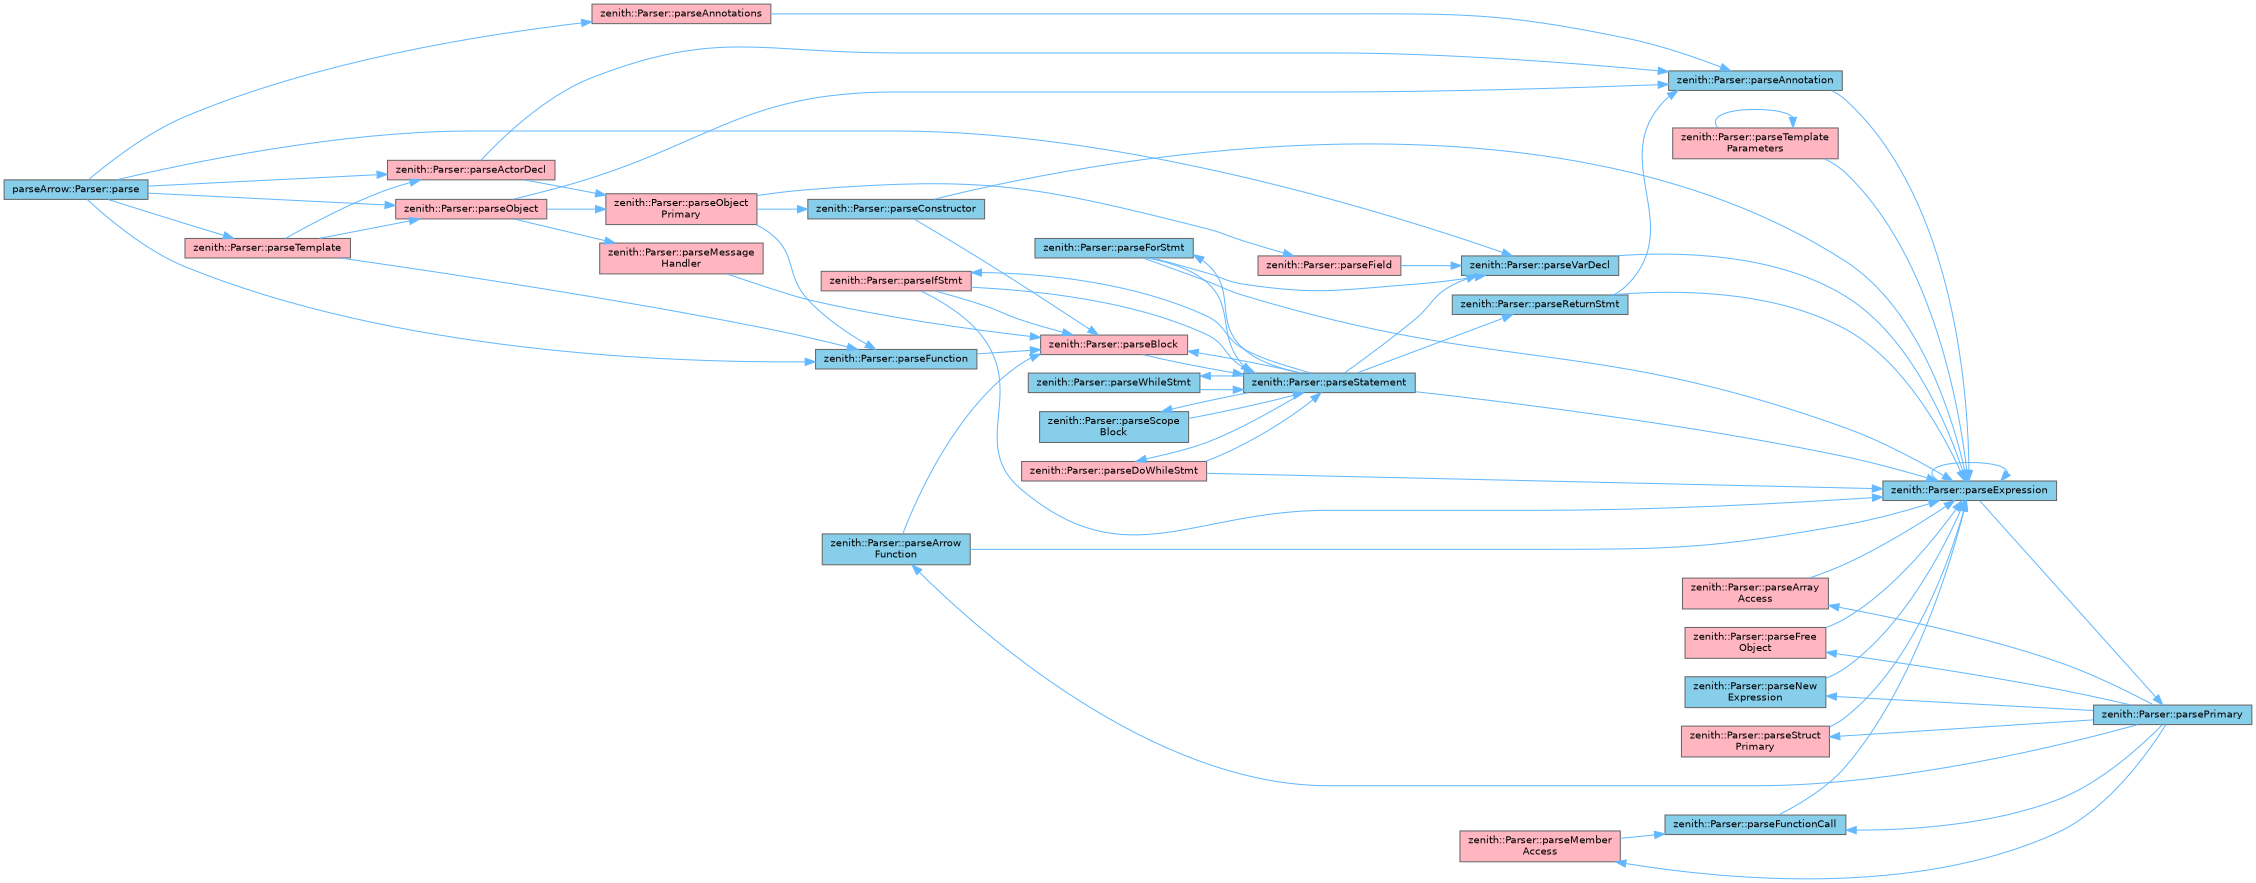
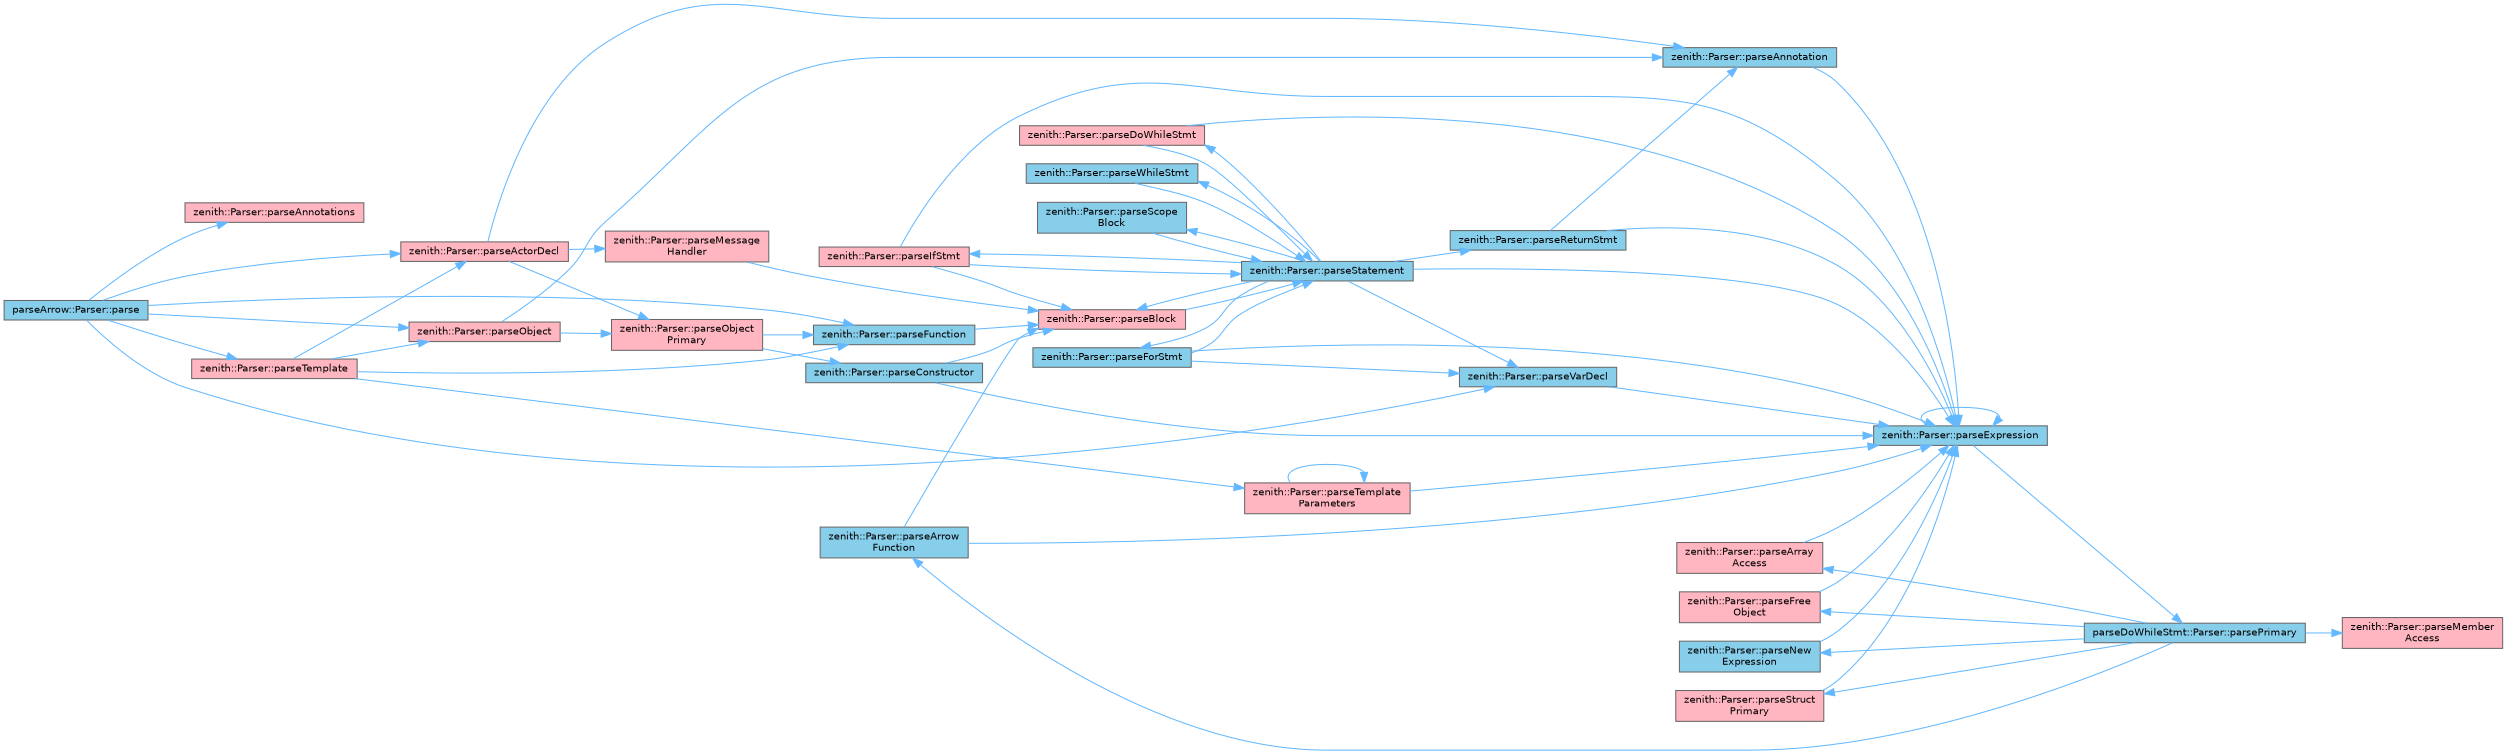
(1249, 14) -> none
(559, 230) -> (577, 249)
(1329, 266) -> none
none -> (794, 433)
(2173, 715) -> (2195, 633)
(1755, 825) -> none
